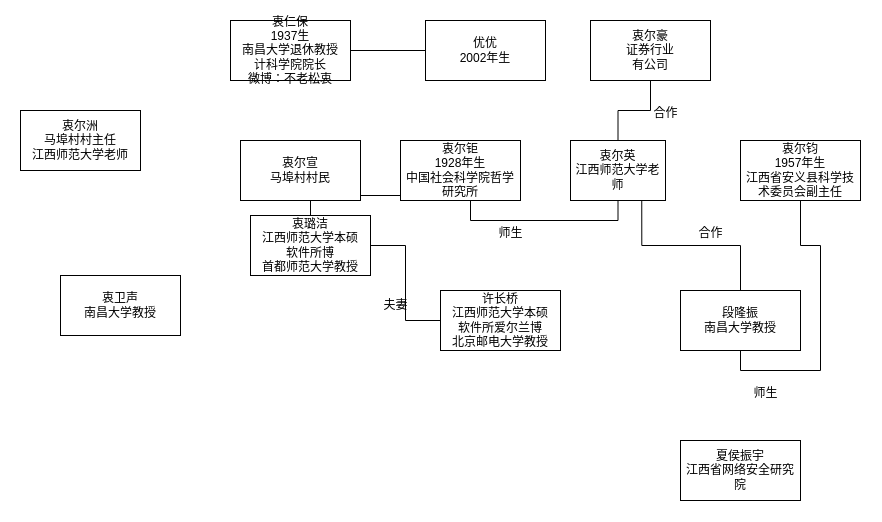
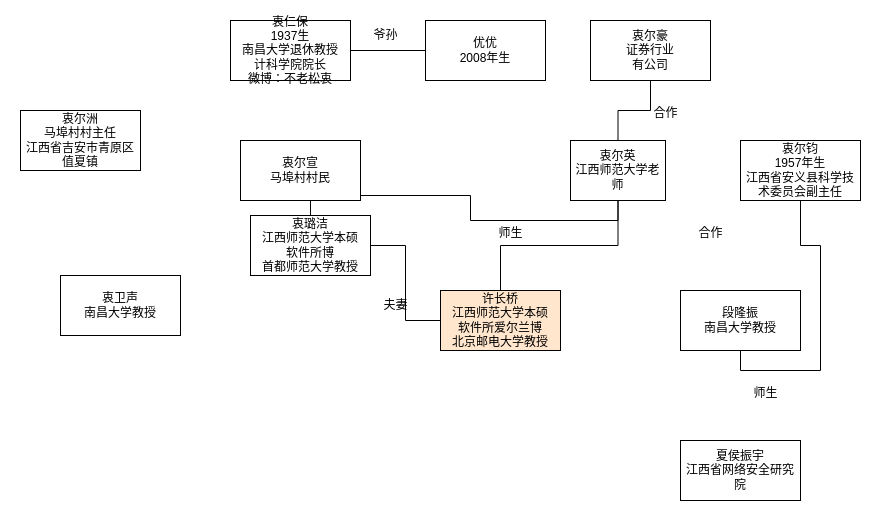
none -> (386, 36)
(486, 51) -> (486, 51)
(81, 141) -> (81, 141)
(461, 171) -> none
none -> (549, 246)
(691, 246) -> none
(501, 321) -> (501, 321)
